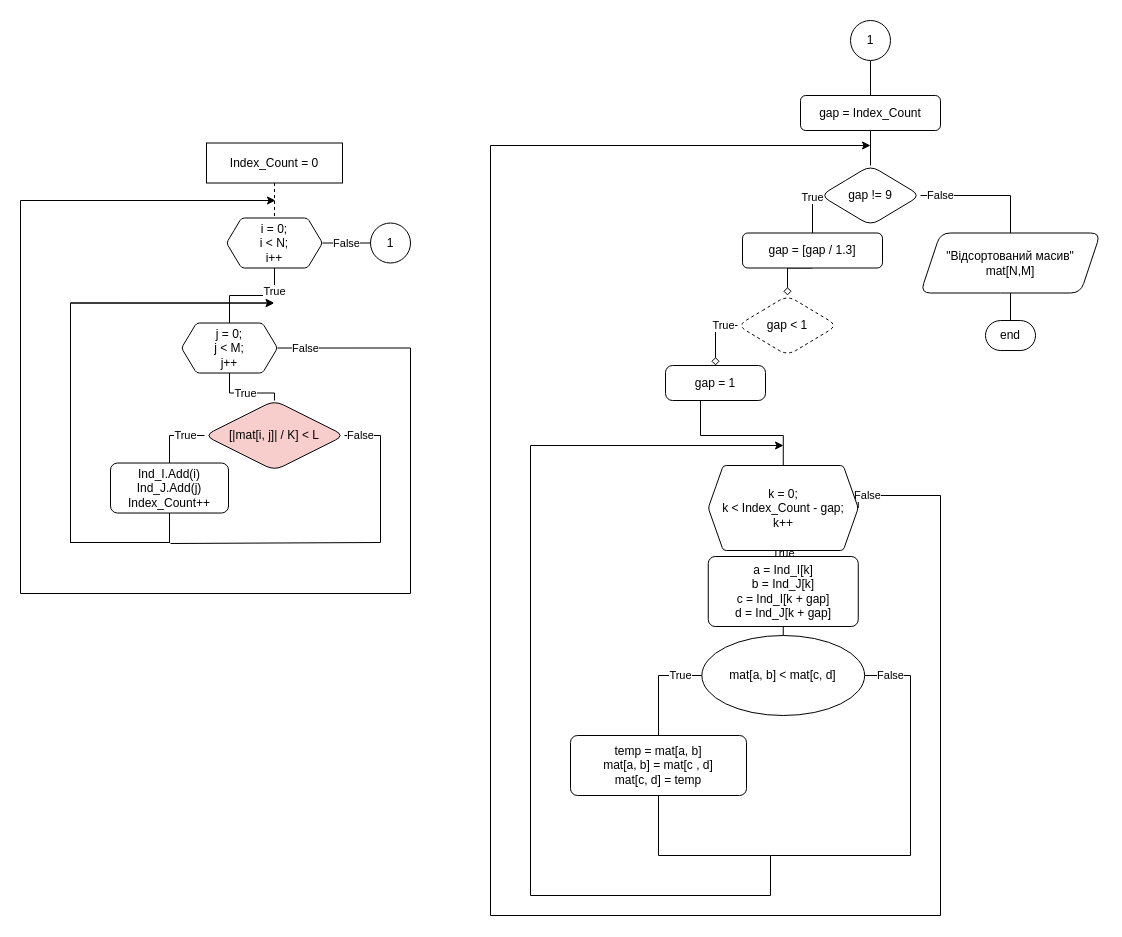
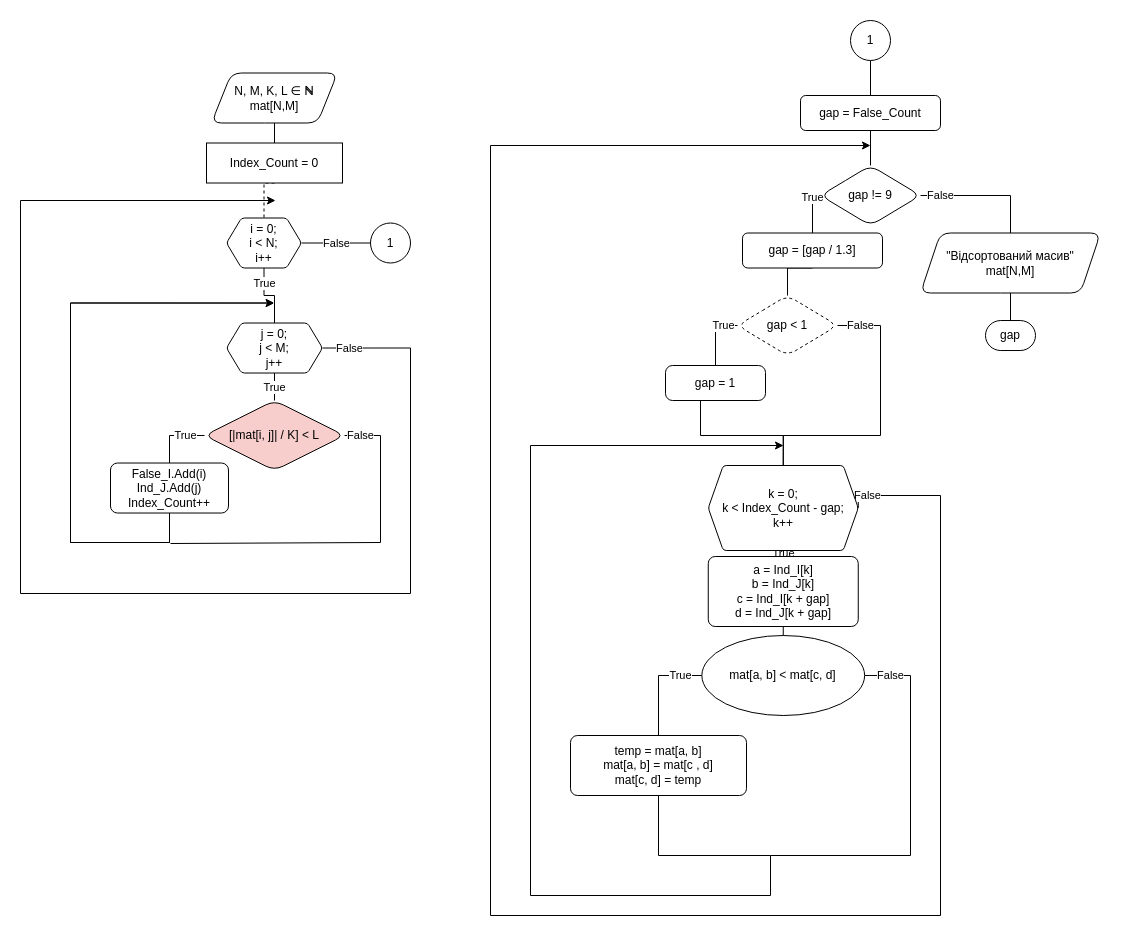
none -> (275, 98)
(871, 114) -> (871, 114)
none -> (275, 133)
(275, 243) -> (264, 243)
(788, 287) -> (788, 290)
(1011, 336) -> (1011, 336)
(230, 348) -> (275, 348)
(716, 357) -> (716, 360)
none -> (881, 407)
(170, 489) -> (170, 489)
